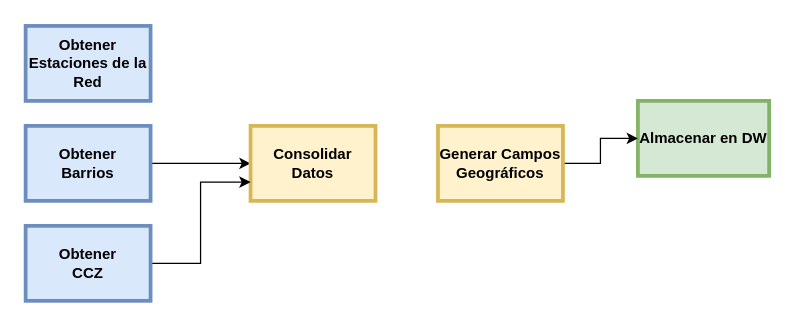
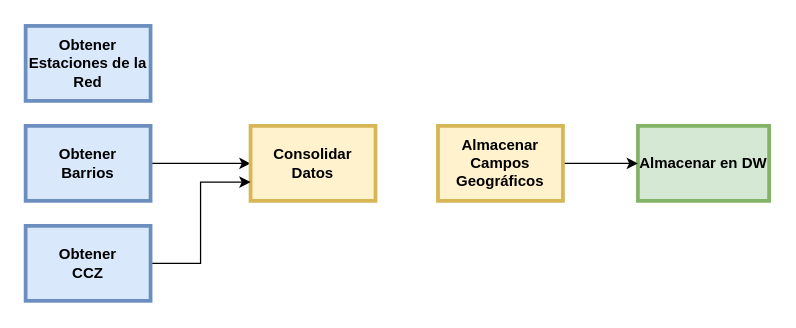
(704, 138) -> (704, 163)
(501, 163) -> (501, 163)
